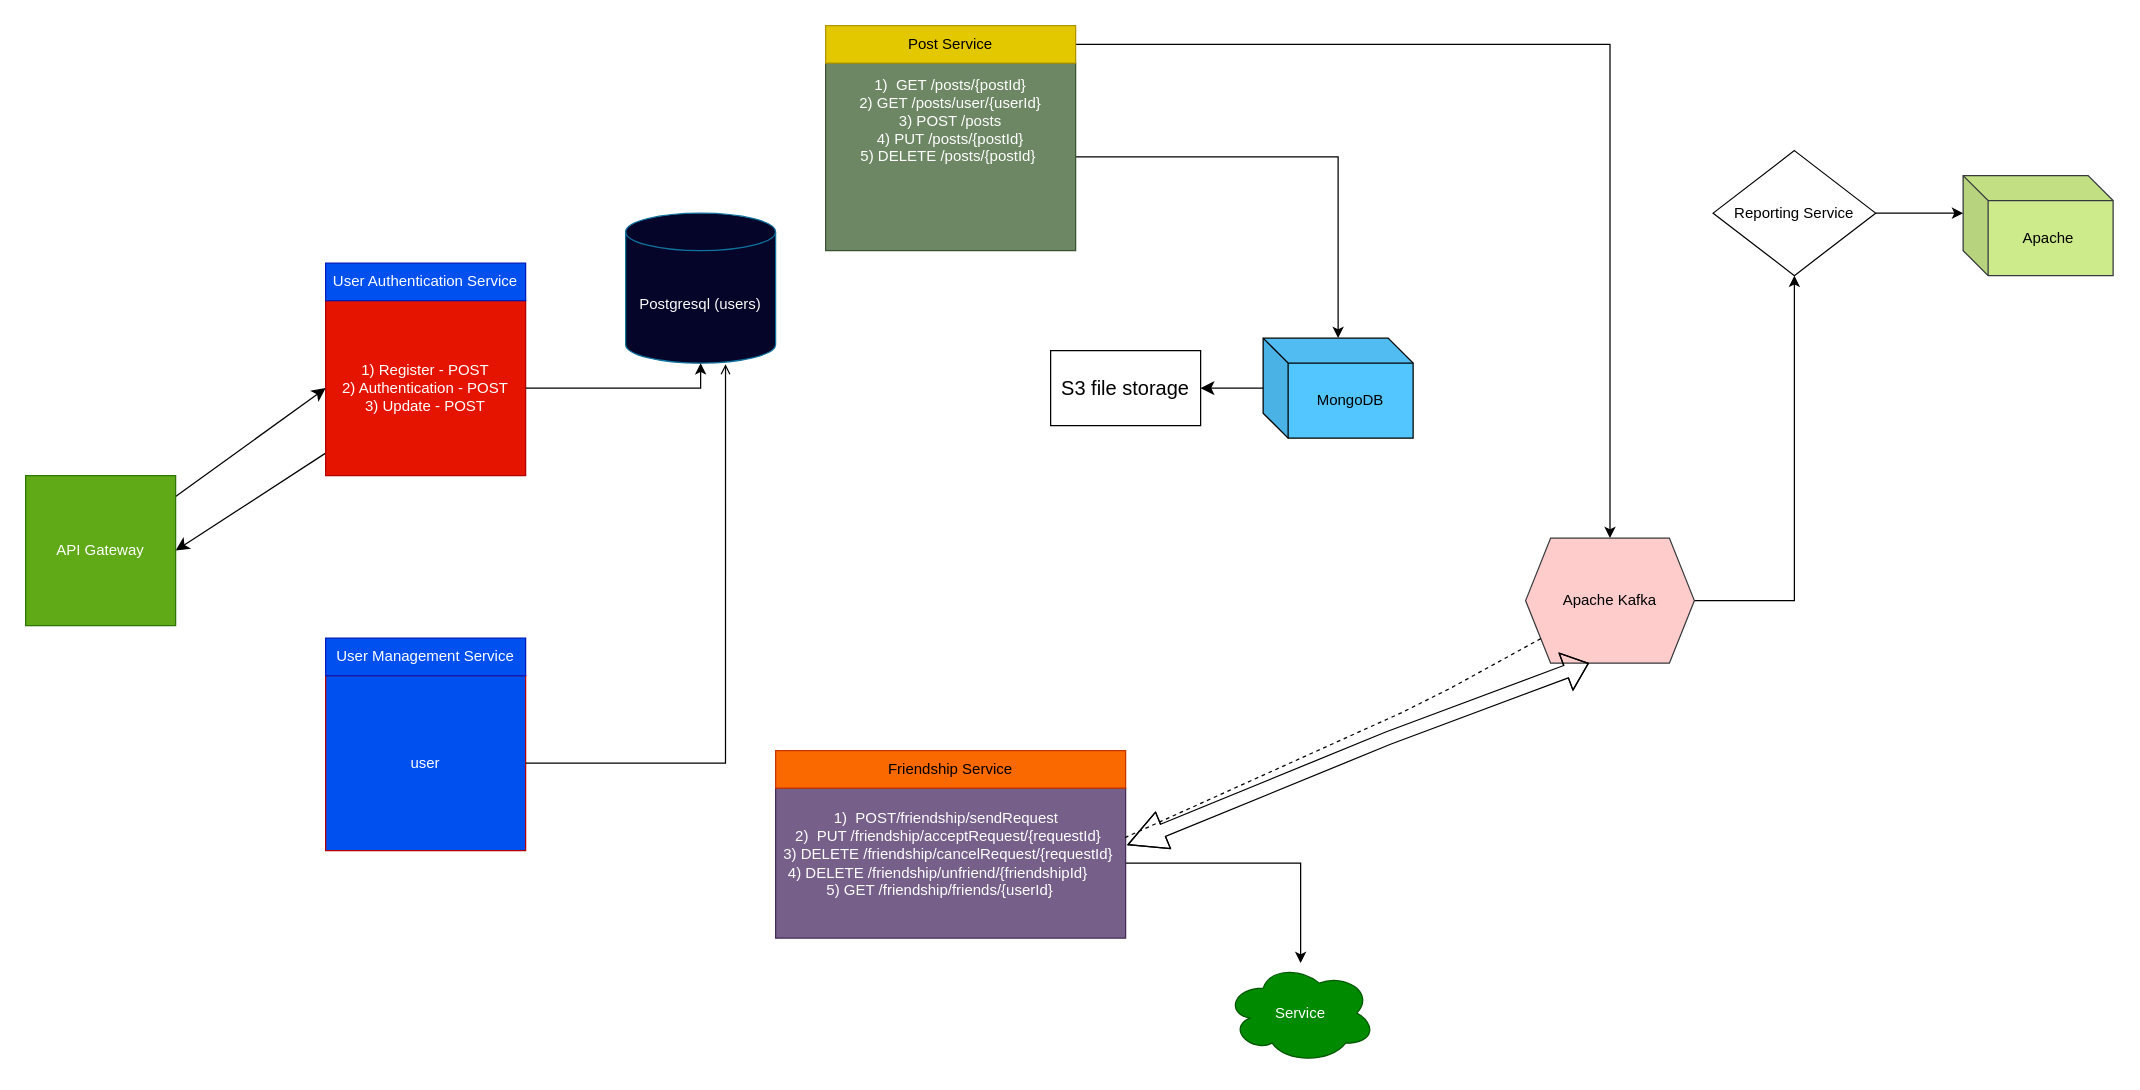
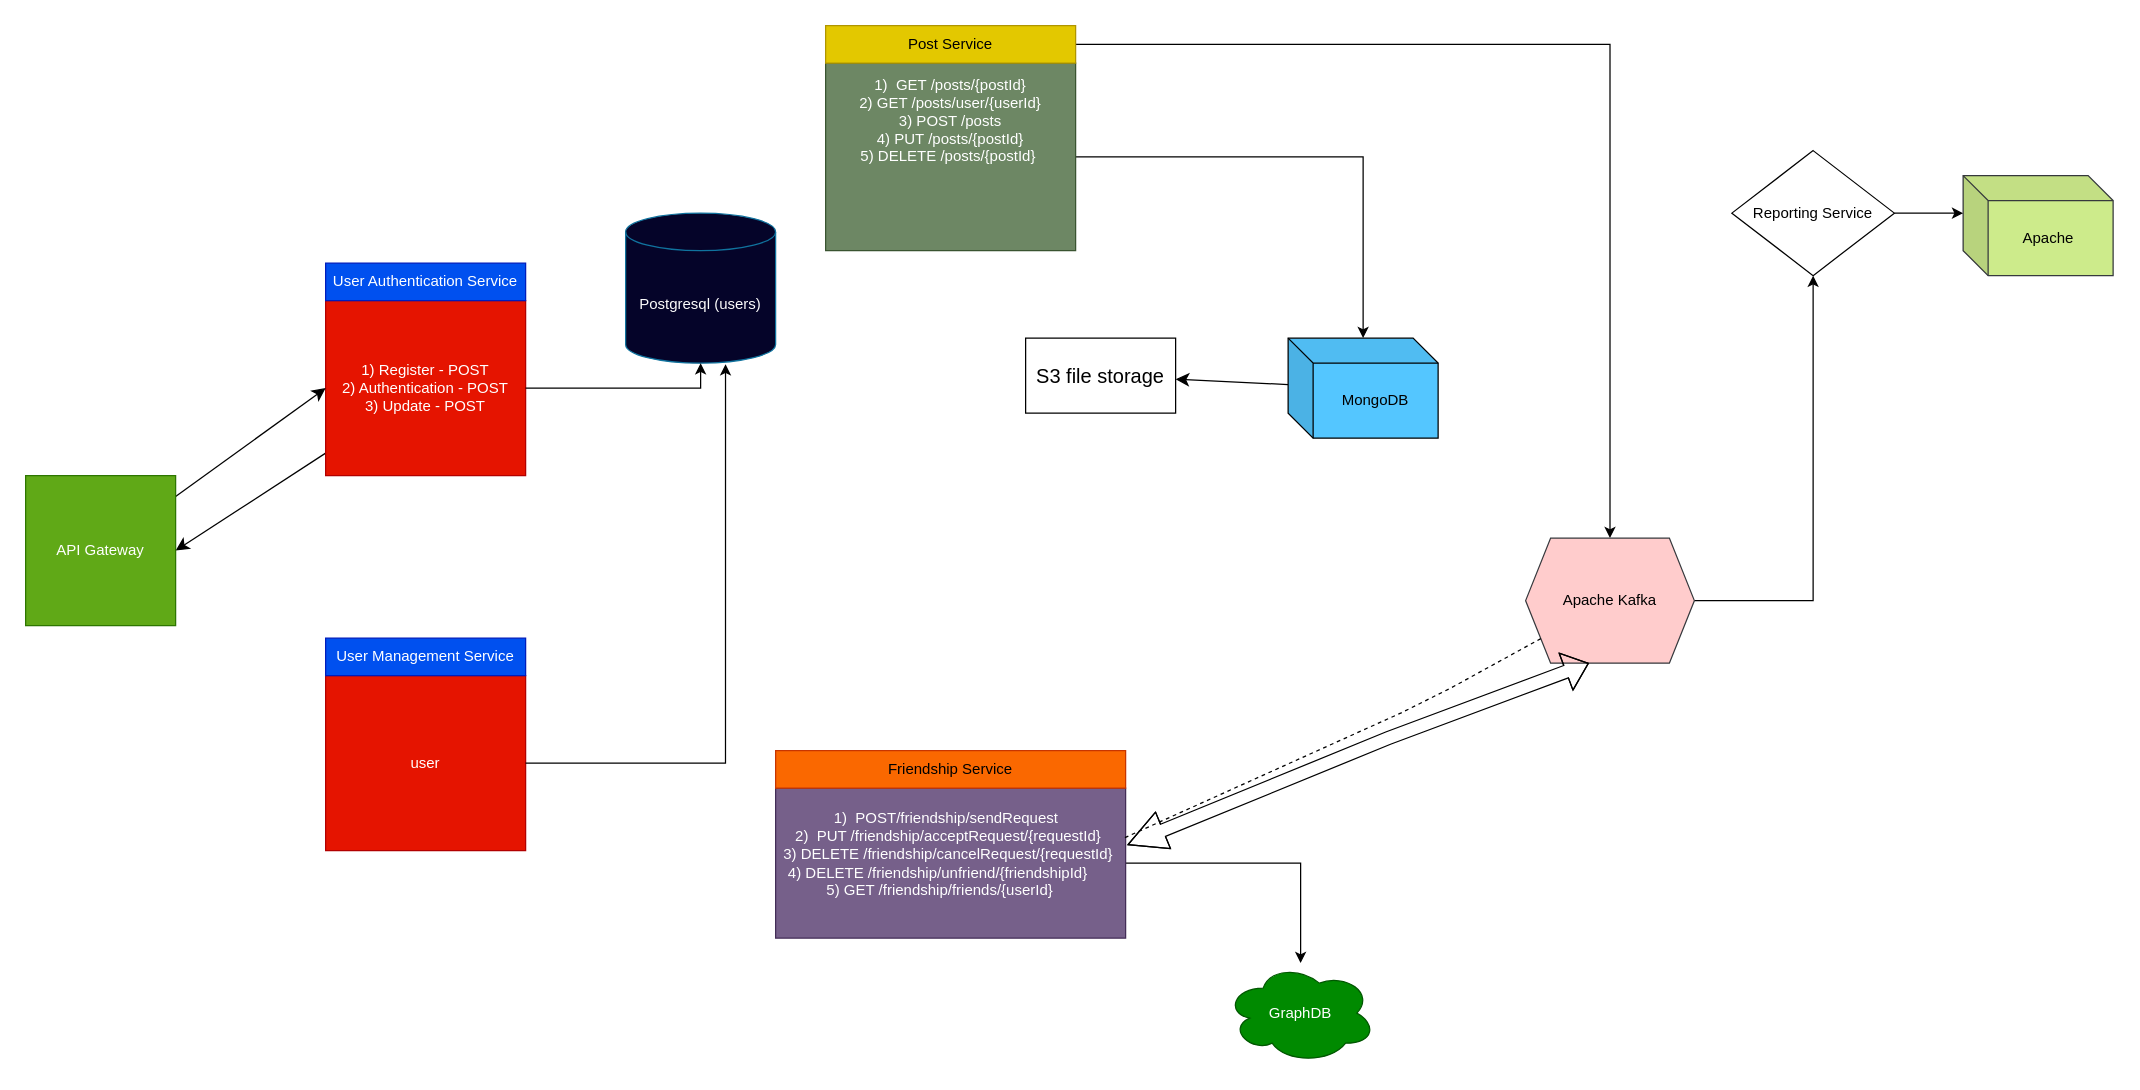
(1794, 213) -> (1813, 213)
(726, 371) -> (726, 374)
(1126, 388) -> (1101, 376)
(1338, 388) -> (1363, 388)
(426, 763) -> (426, 763)
(1301, 1013) -> (1301, 1013)
